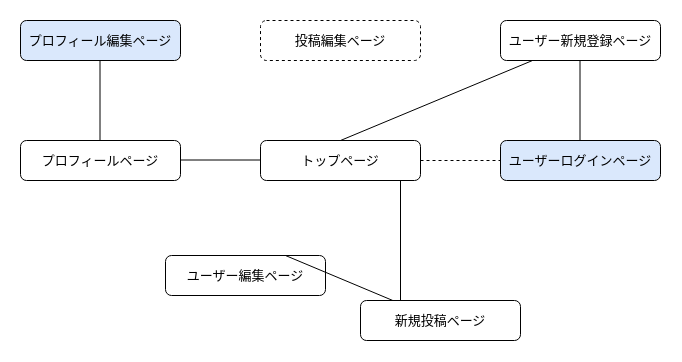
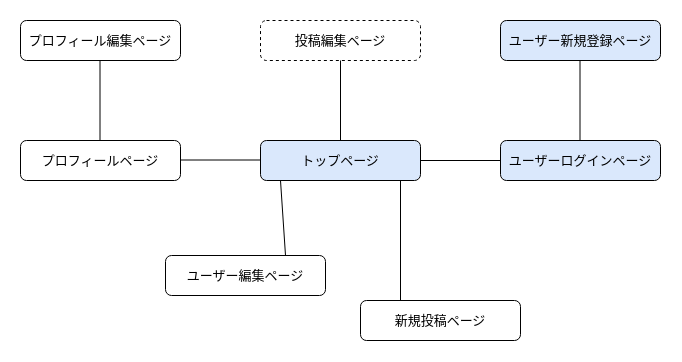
(101, 41) -> (101, 41)
(581, 41) -> (581, 41)
(437, 101) -> (341, 101)
(341, 161) -> (341, 161)
(461, 161) -> (461, 161)
(339, 278) -> (283, 219)
